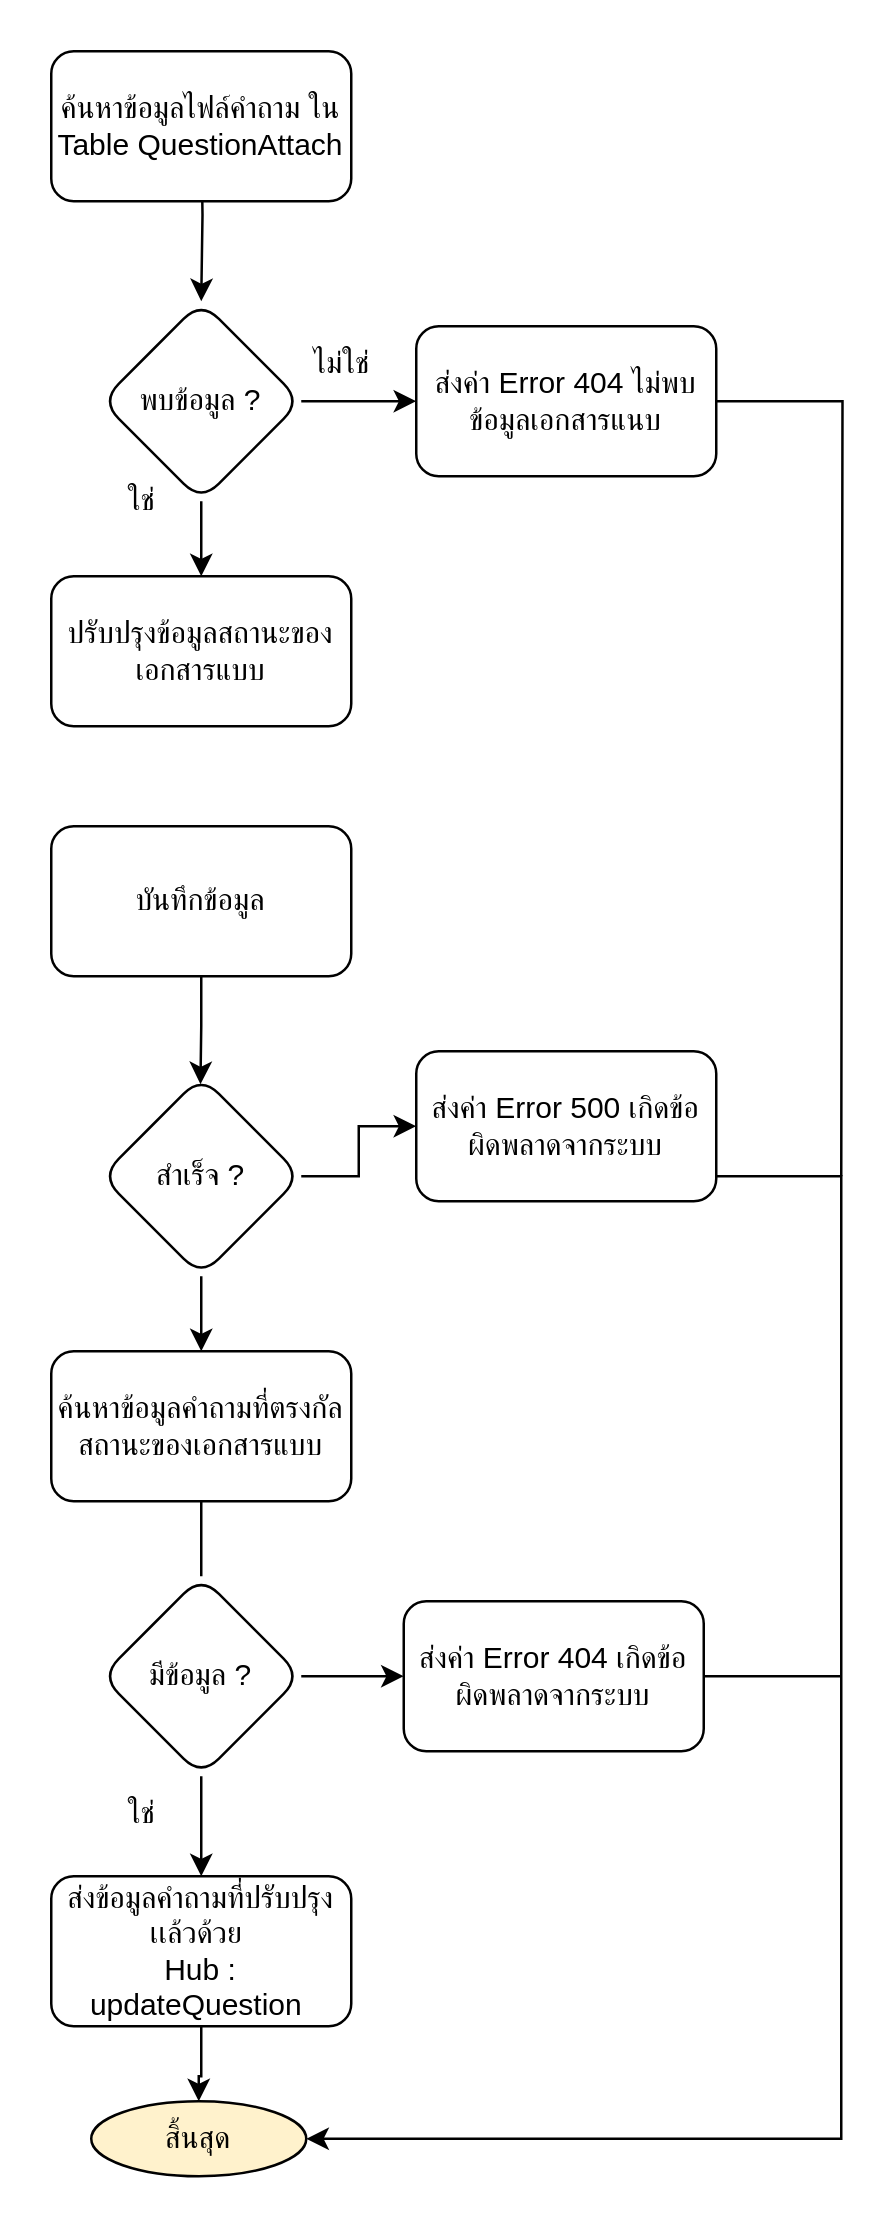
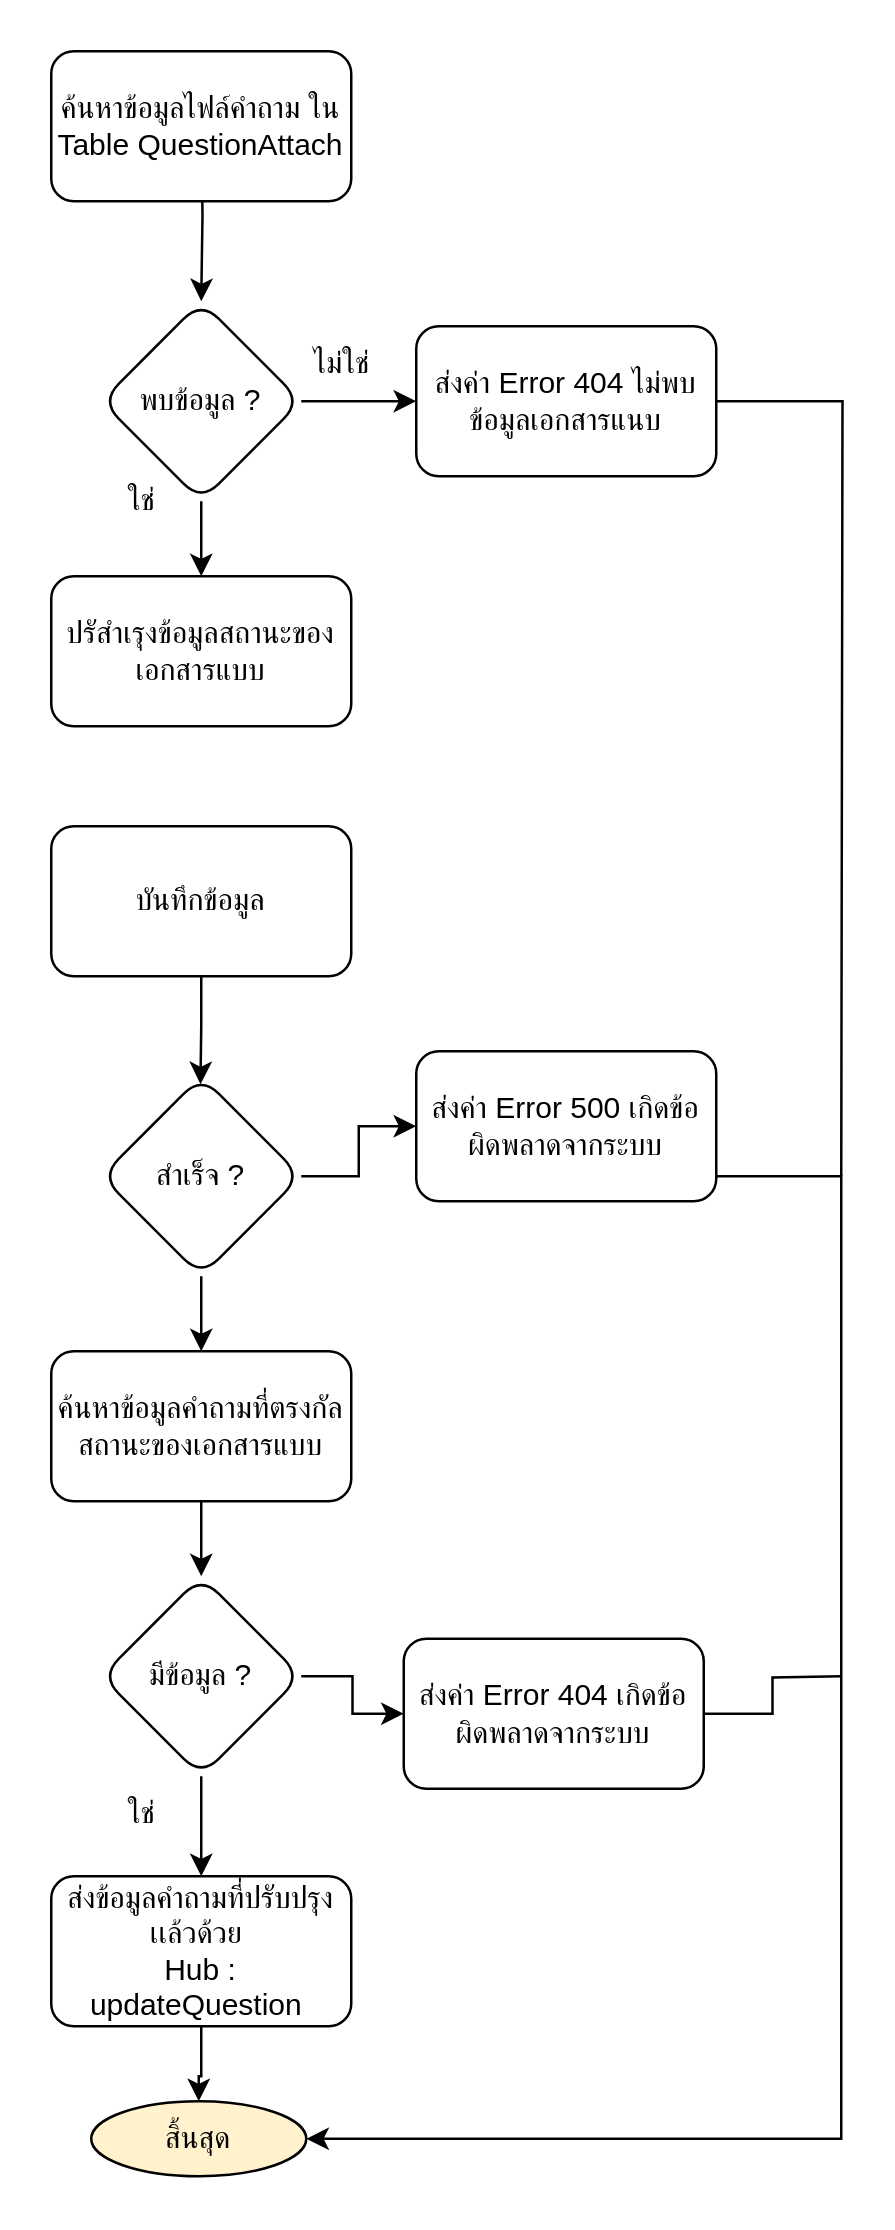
(201, 651) -> (201, 651)
(201, 1566) -> (201, 1558)
(554, 1676) -> (554, 1714)
